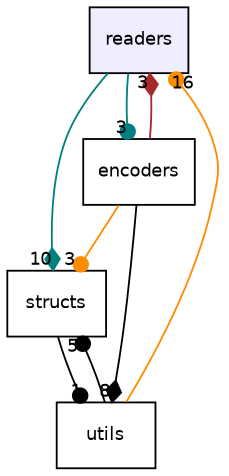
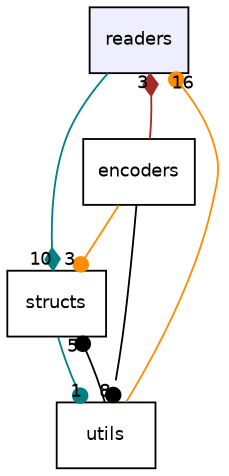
(127, 99) -> none
(128, 293) -> (128, 293)
(67, 363) -> (67, 363)
